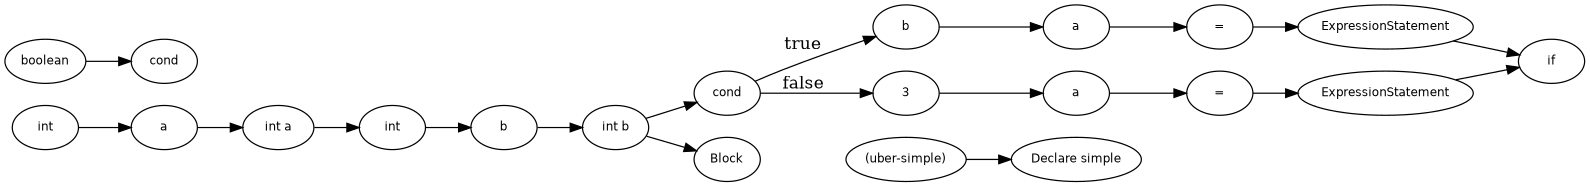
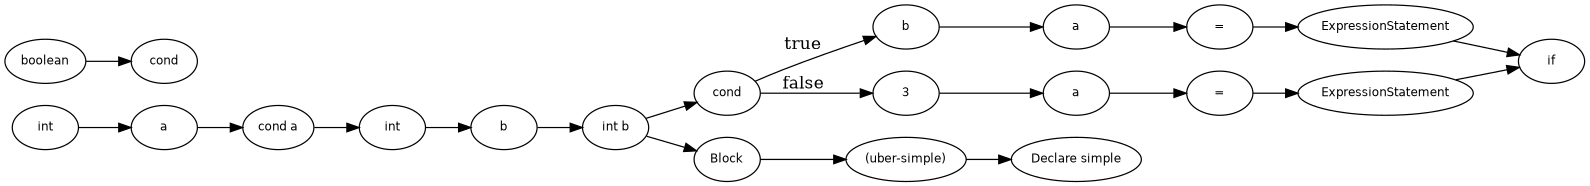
(278, 128) -> (278, 128)
none -> (797, 159)
